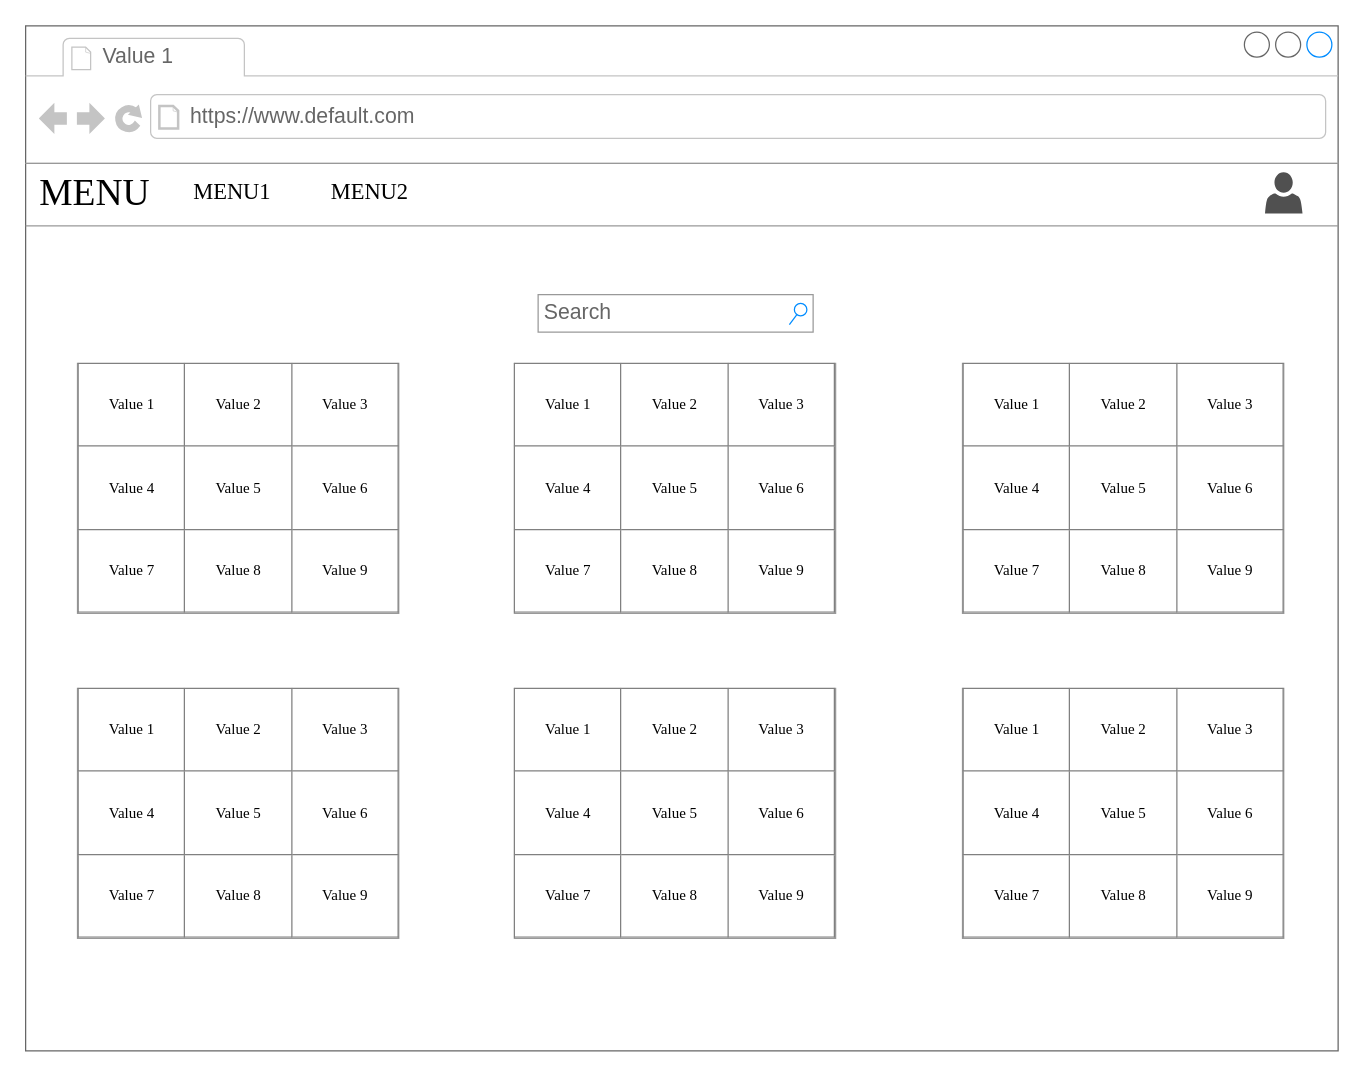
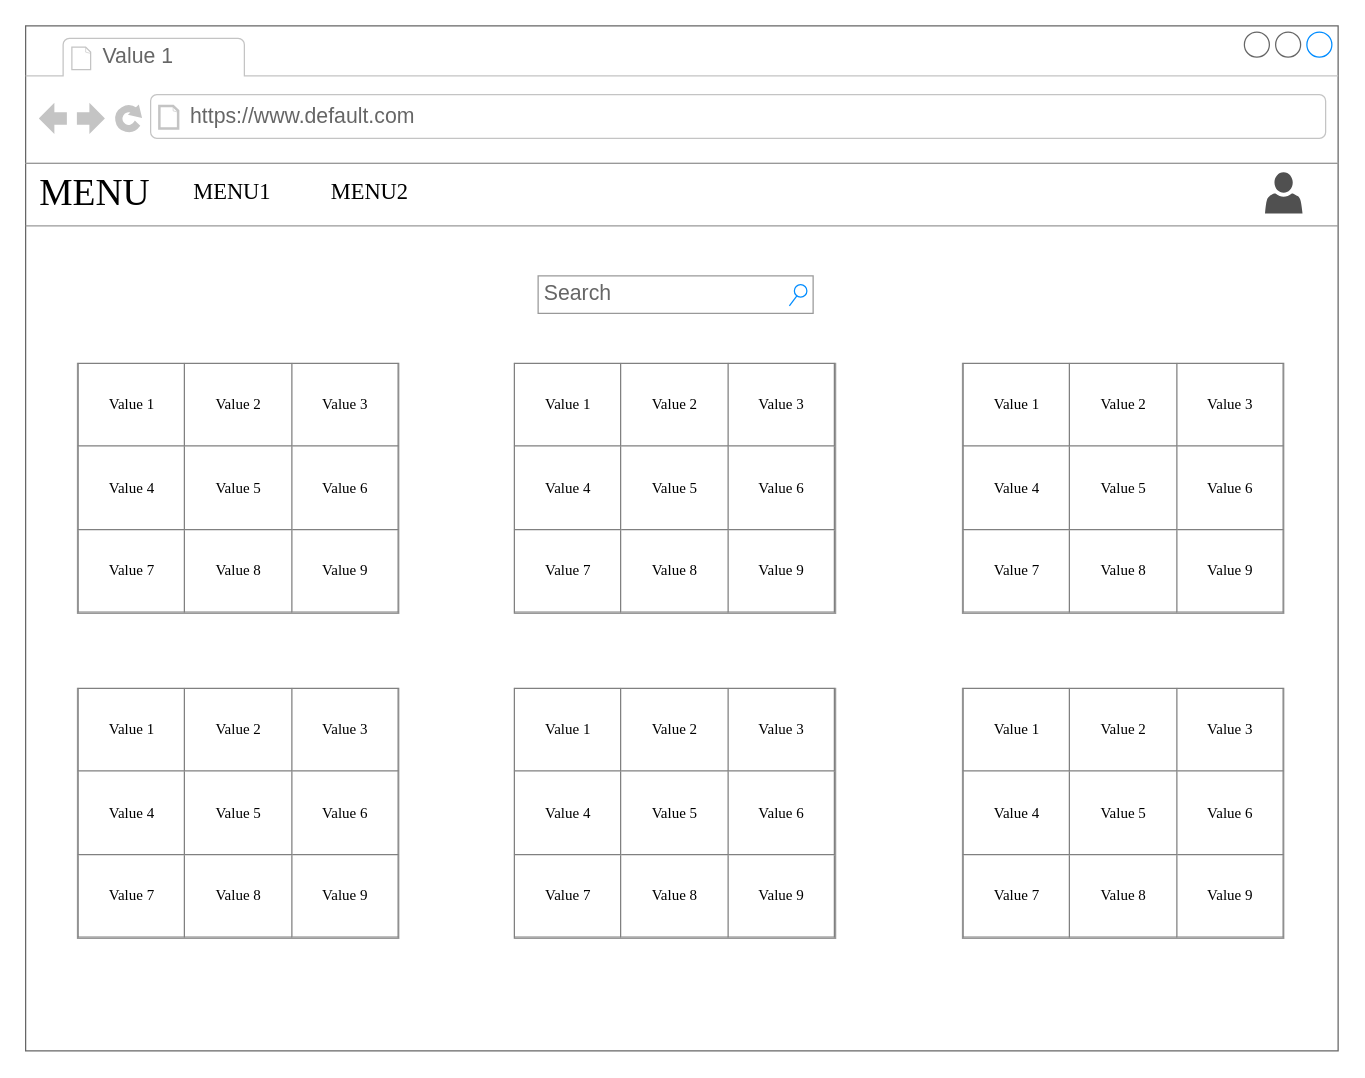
(676, 313) -> (676, 294)
